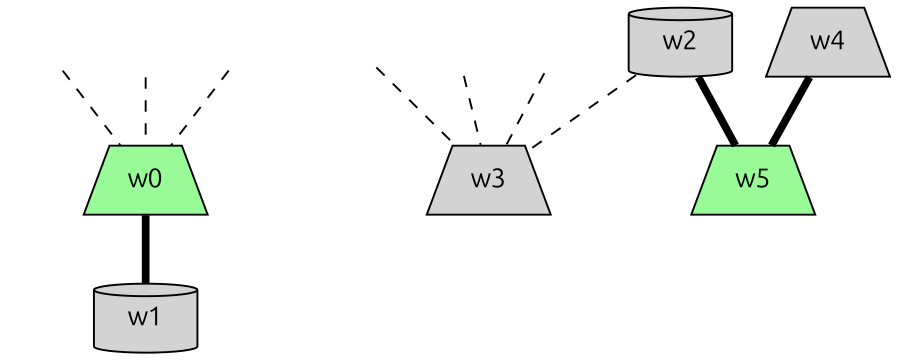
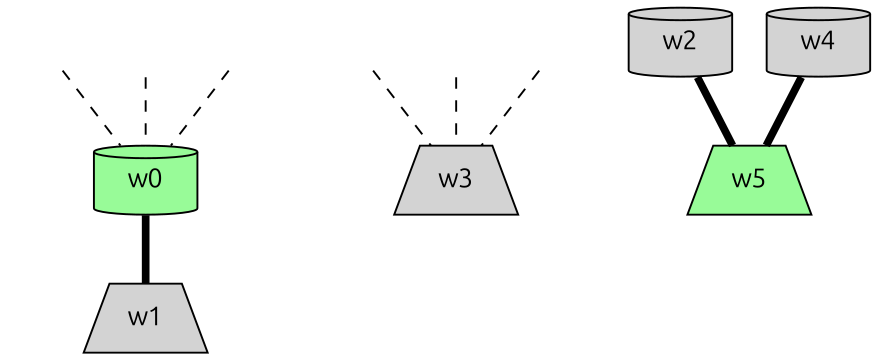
(828, 42) -> (818, 42)
(582, 113) -> none
(146, 180) -> (146, 180)
(146, 318) -> (146, 318)
